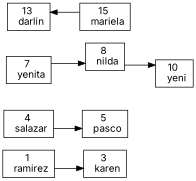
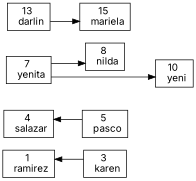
(68, 12) -> (61, 21)
(136, 65) -> (100, 77)
(64, 128) -> (71, 119)
(66, 168) -> (73, 159)
